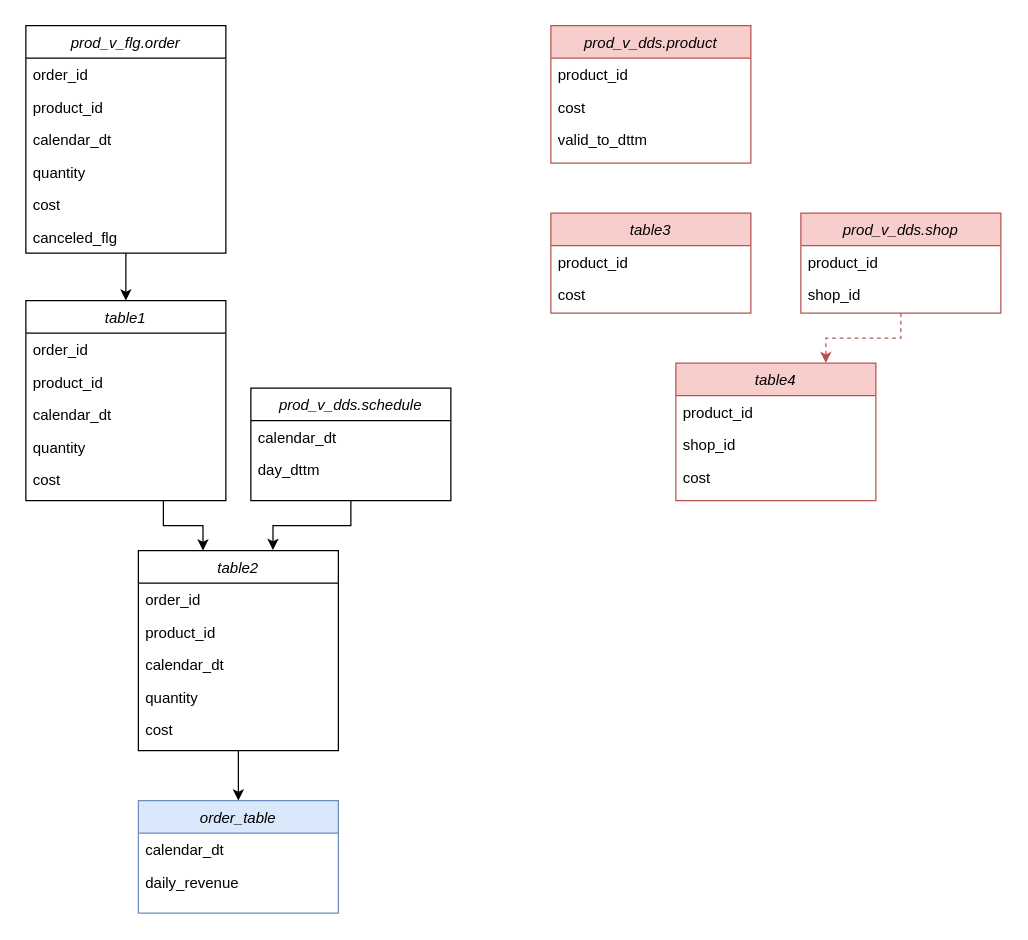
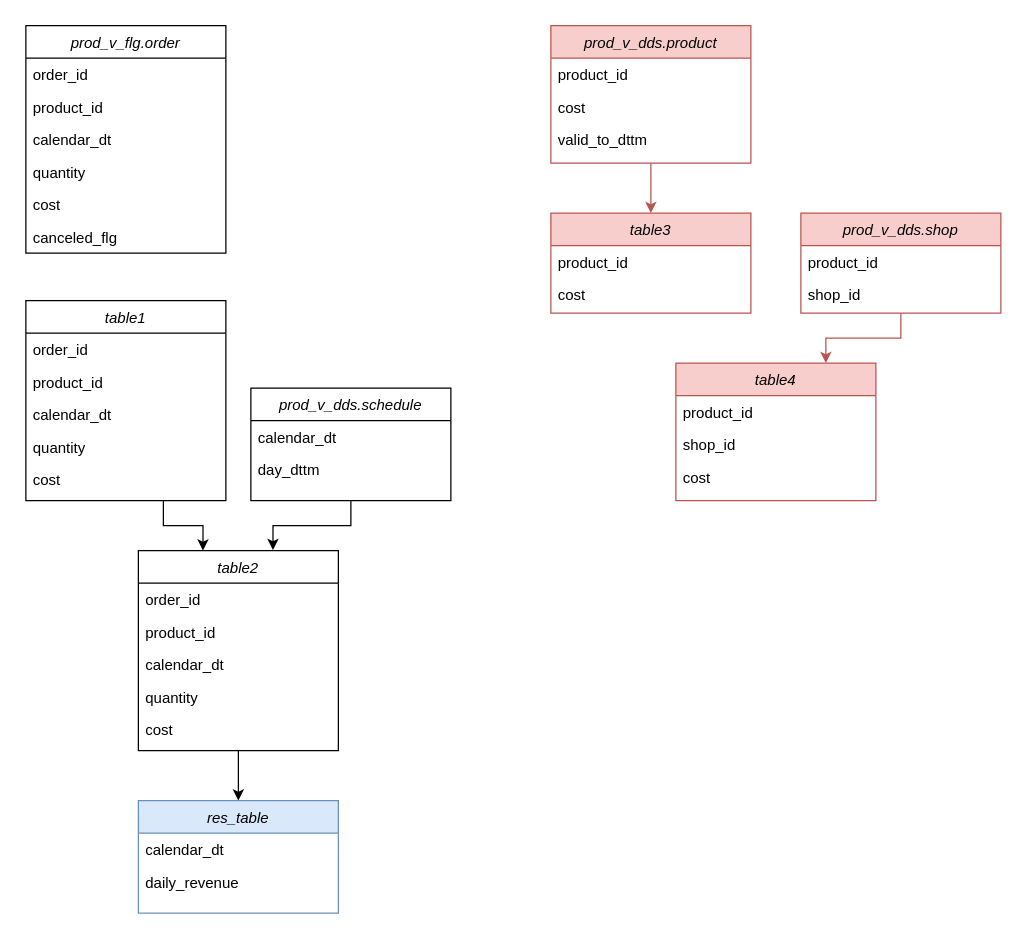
none -> (651, 185)
(126, 276) -> none
(868, 338) -> (868, 338)
(238, 818) -> (238, 818)
